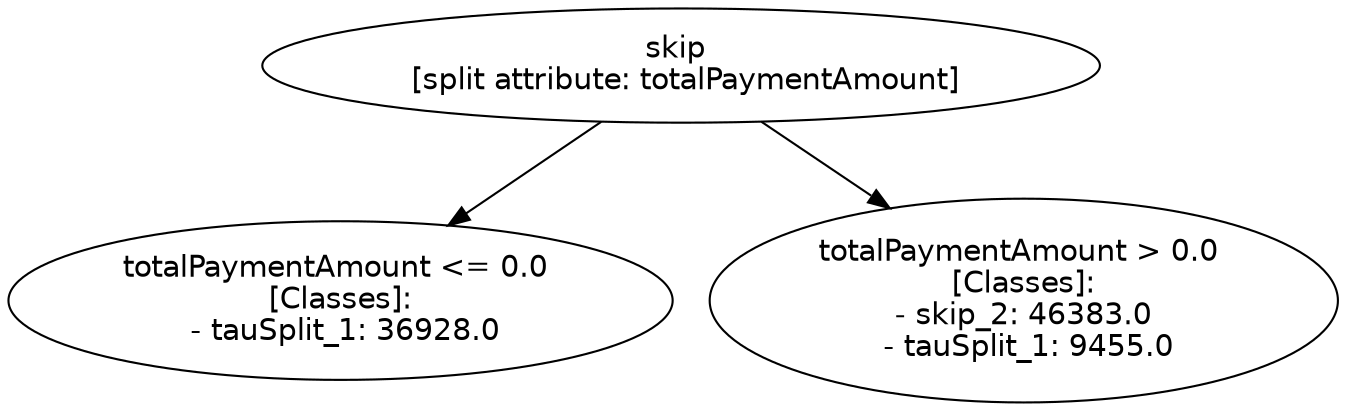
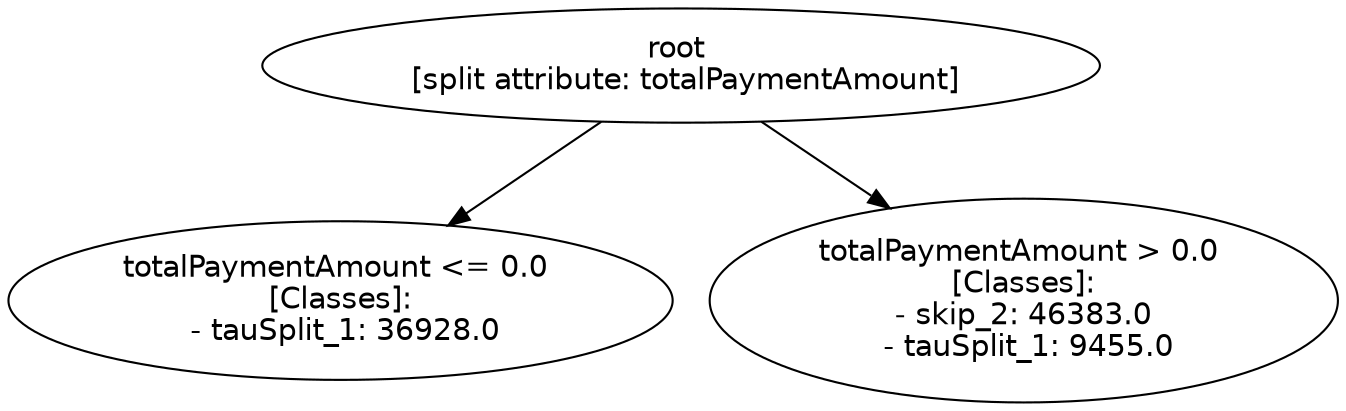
(681, 66) -> (681, 66)
